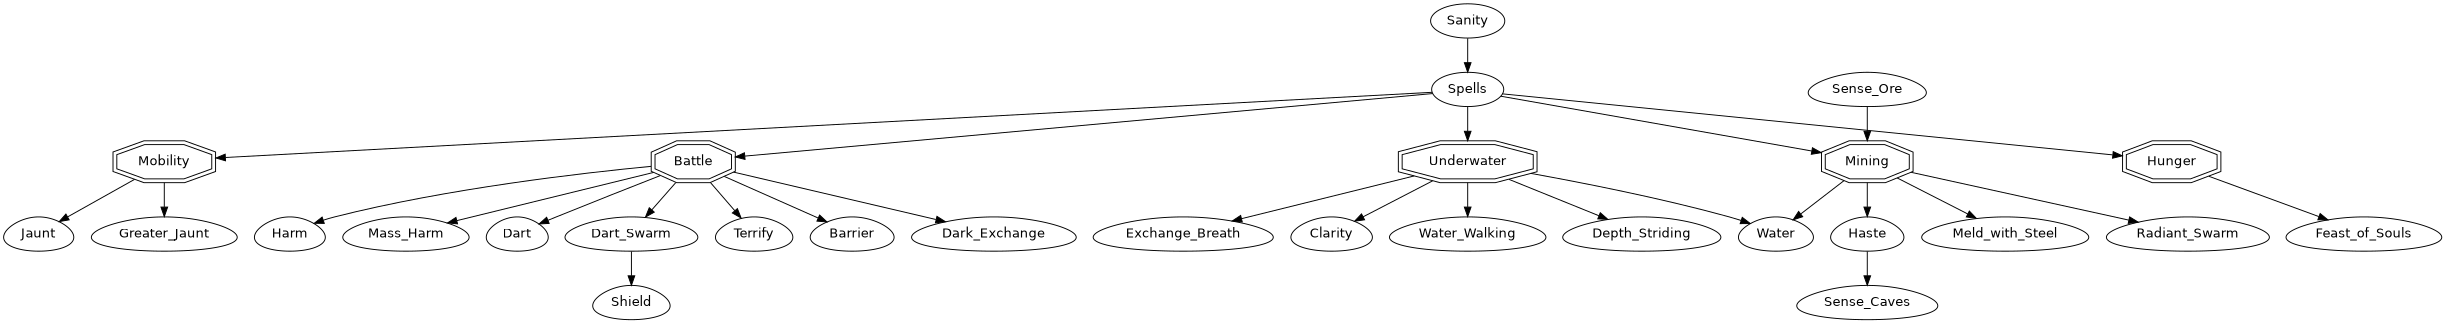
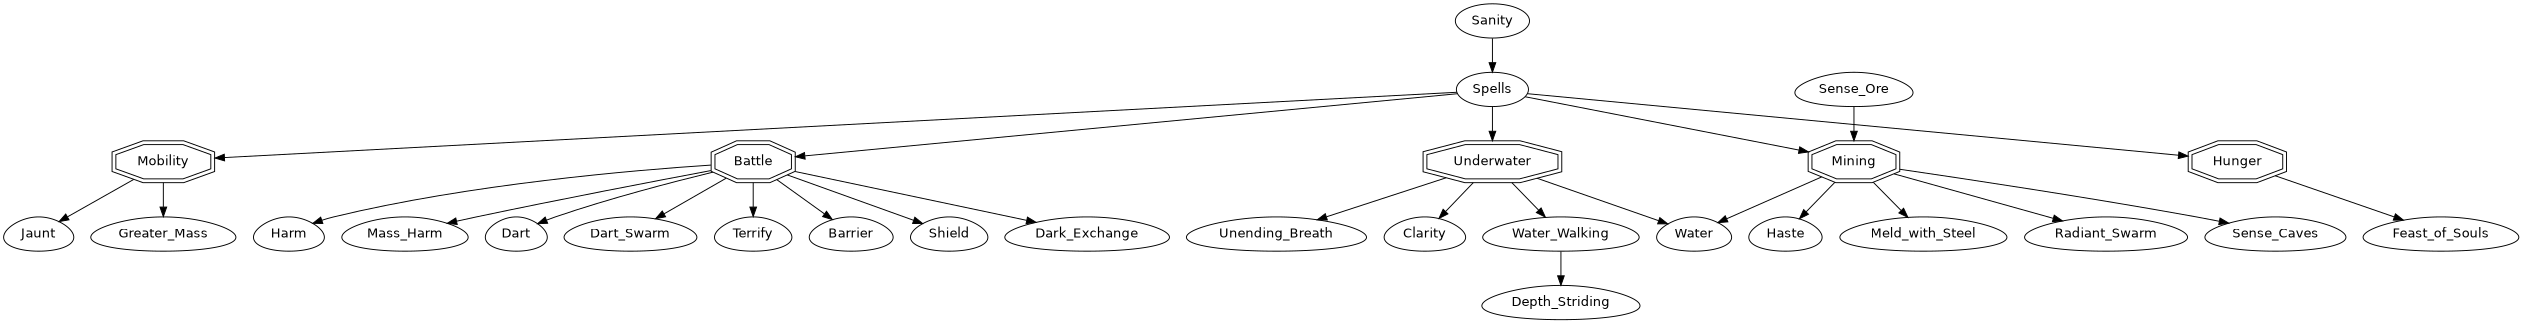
(1554, 198) -> (1561, 264)
(164, 234) -> (163, 234)
(1183, 234) -> (1276, 234)
(631, 264) -> (850, 198)
(1867, 264) -> (2060, 194)
